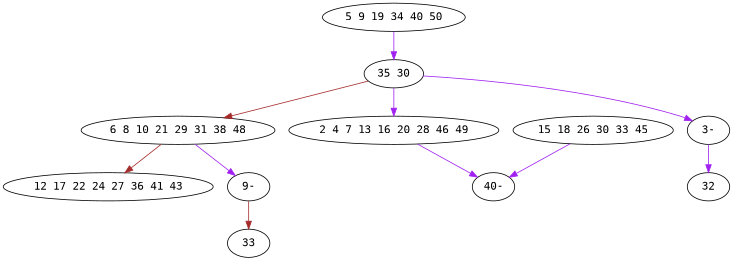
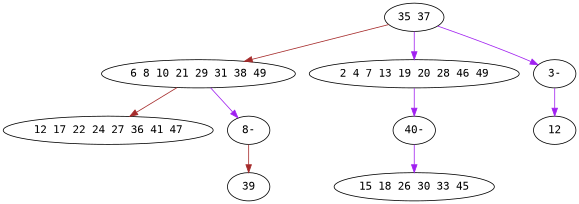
(394, 17) -> none
(394, 74) -> (414, 17)
(178, 130) -> (198, 74)
(394, 130) -> (414, 74)
(543, 159) -> (414, 155)
(108, 187) -> (108, 130)
(249, 187) -> (249, 130)
(709, 187) -> (555, 130)
(249, 243) -> (249, 187)
